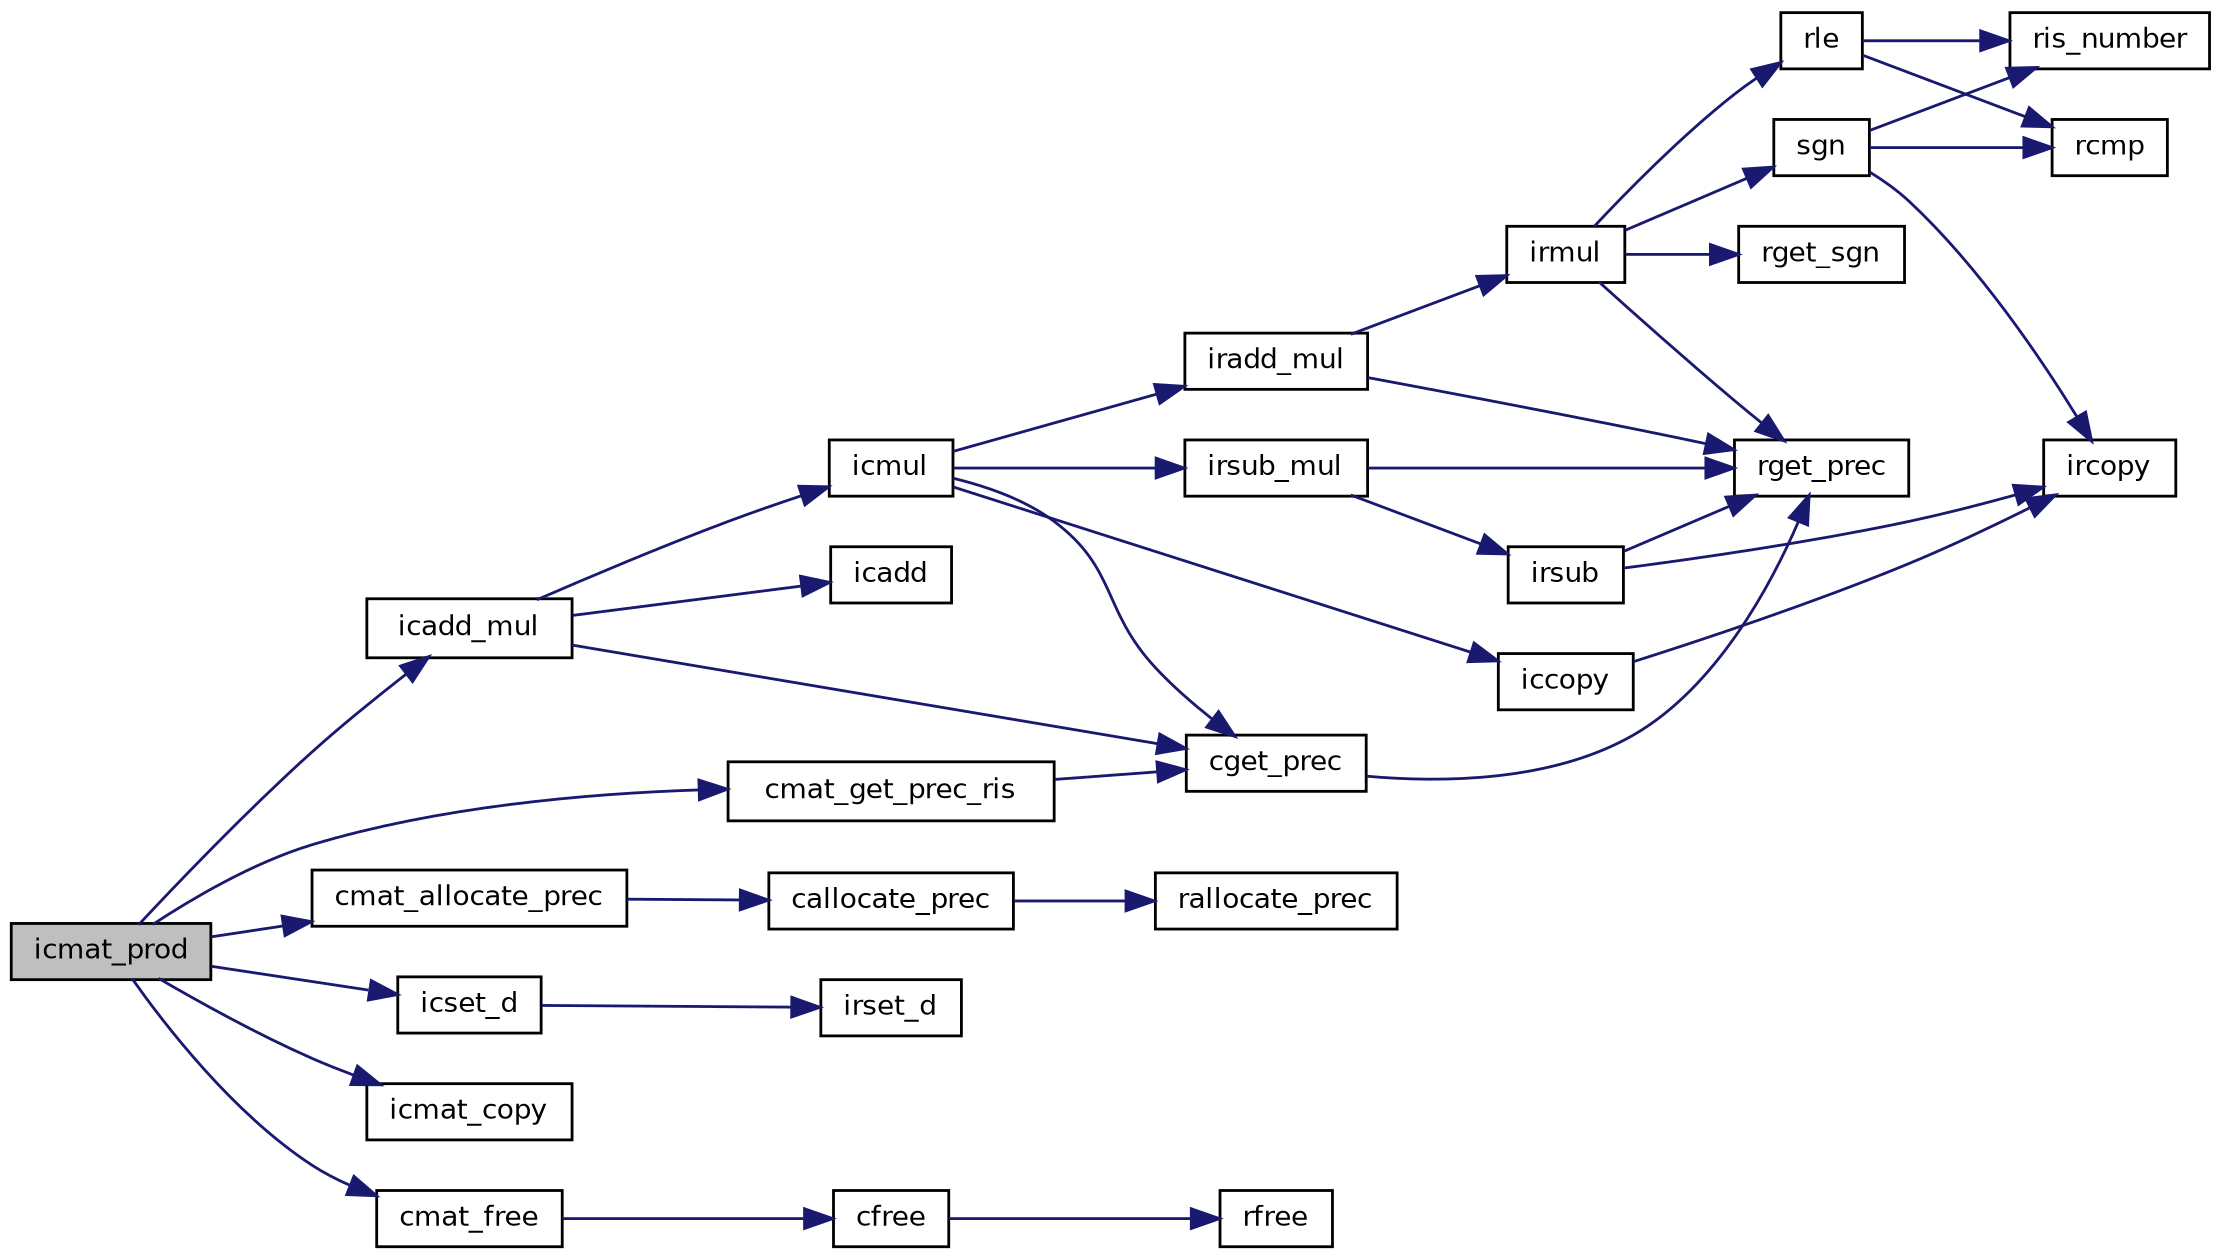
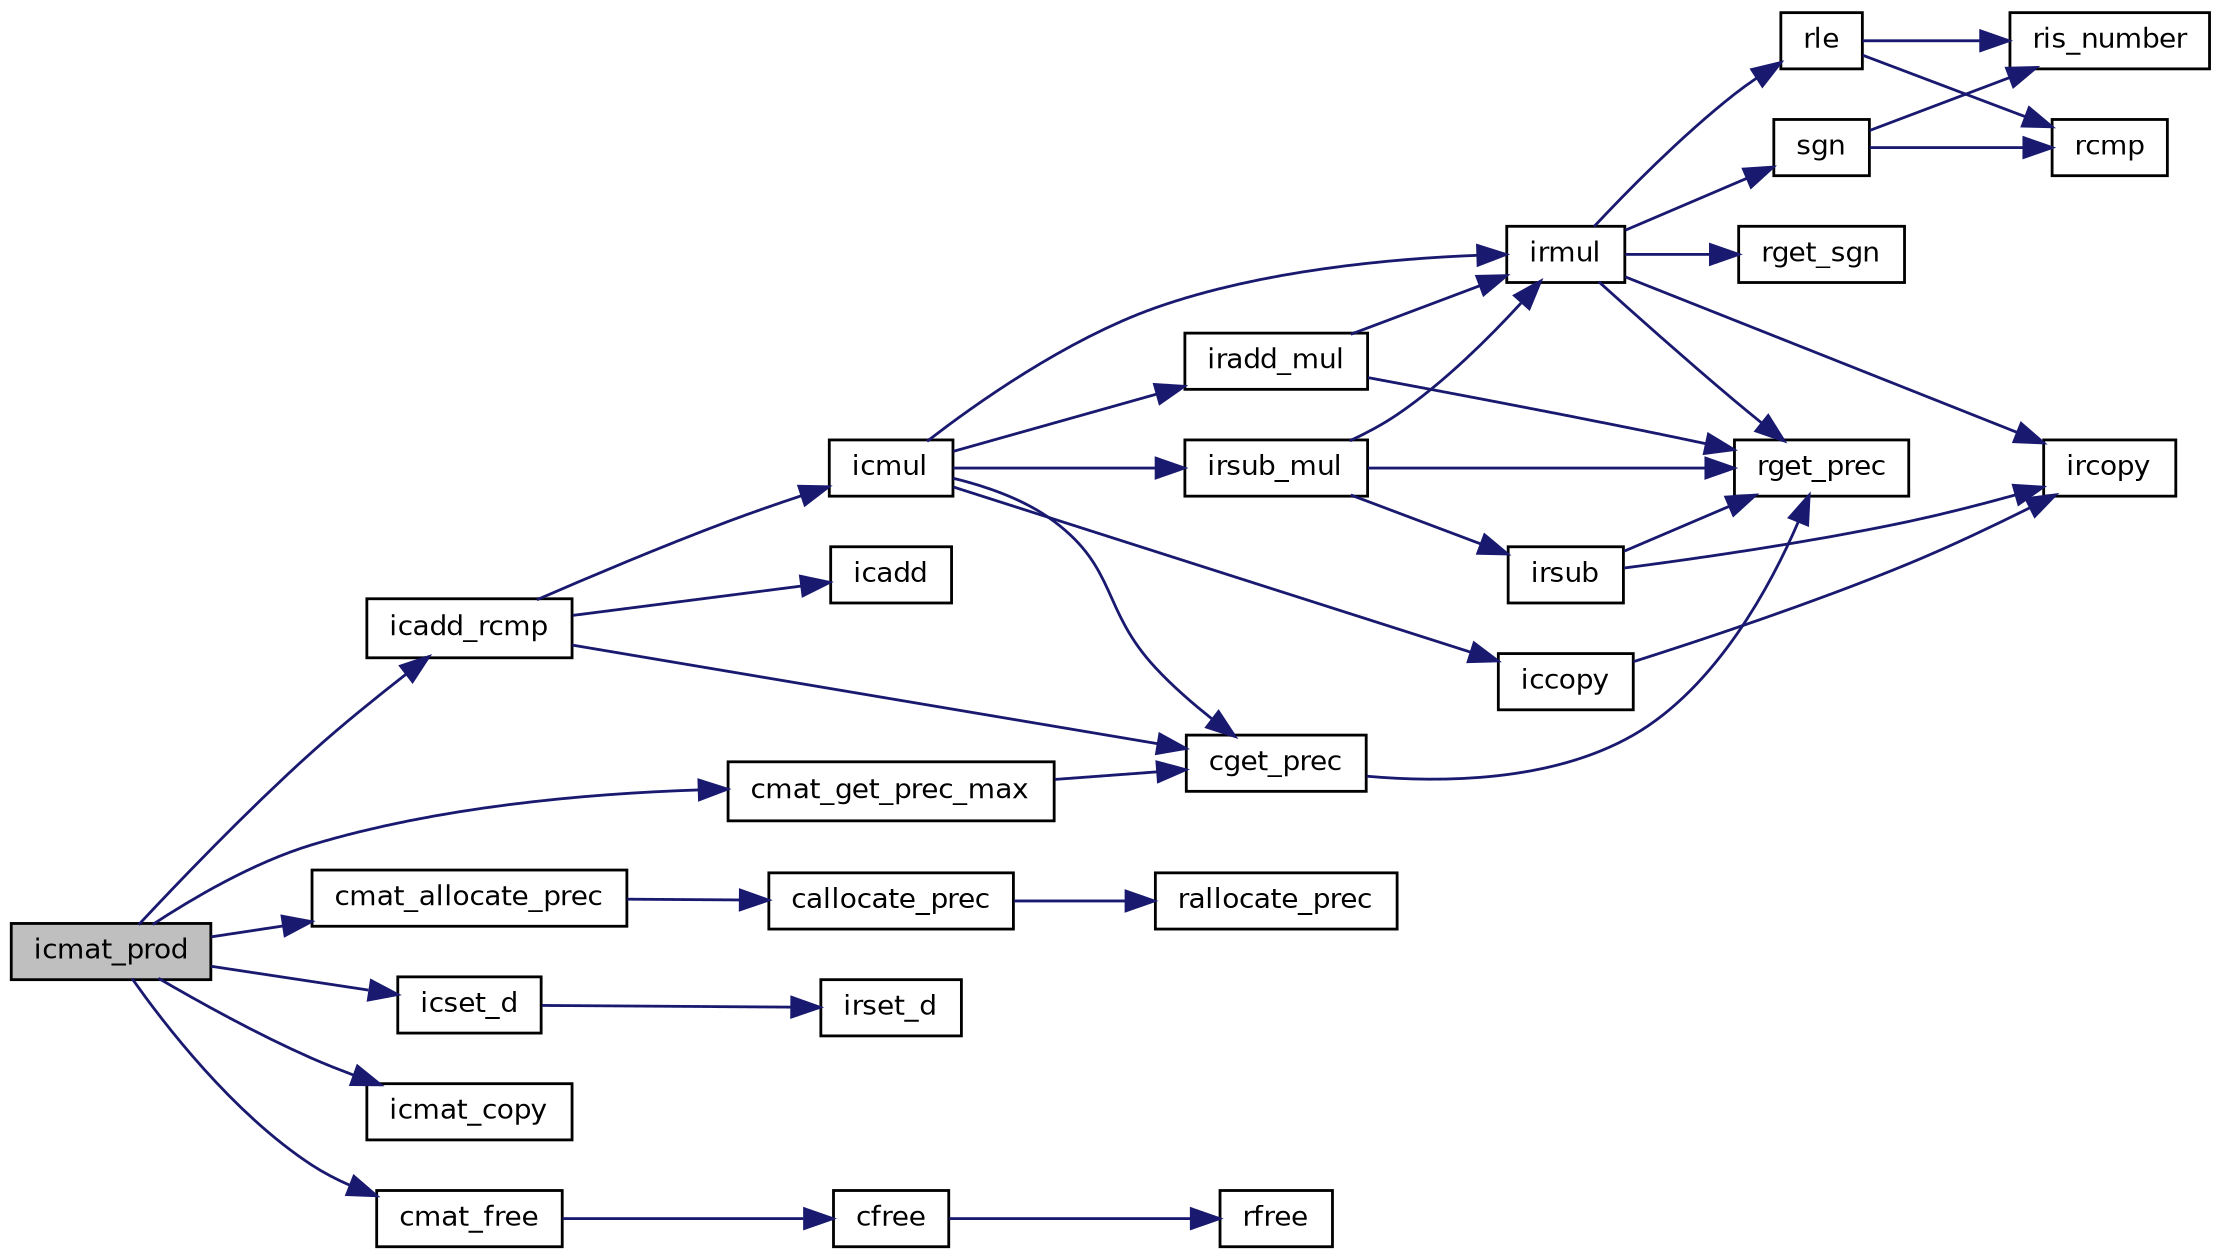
(1985, 284) -> (1821, 355)
none -> (1185, 299)
none -> (1450, 373)
(469, 628) -> (469, 628)
(891, 791) -> (891, 791)
